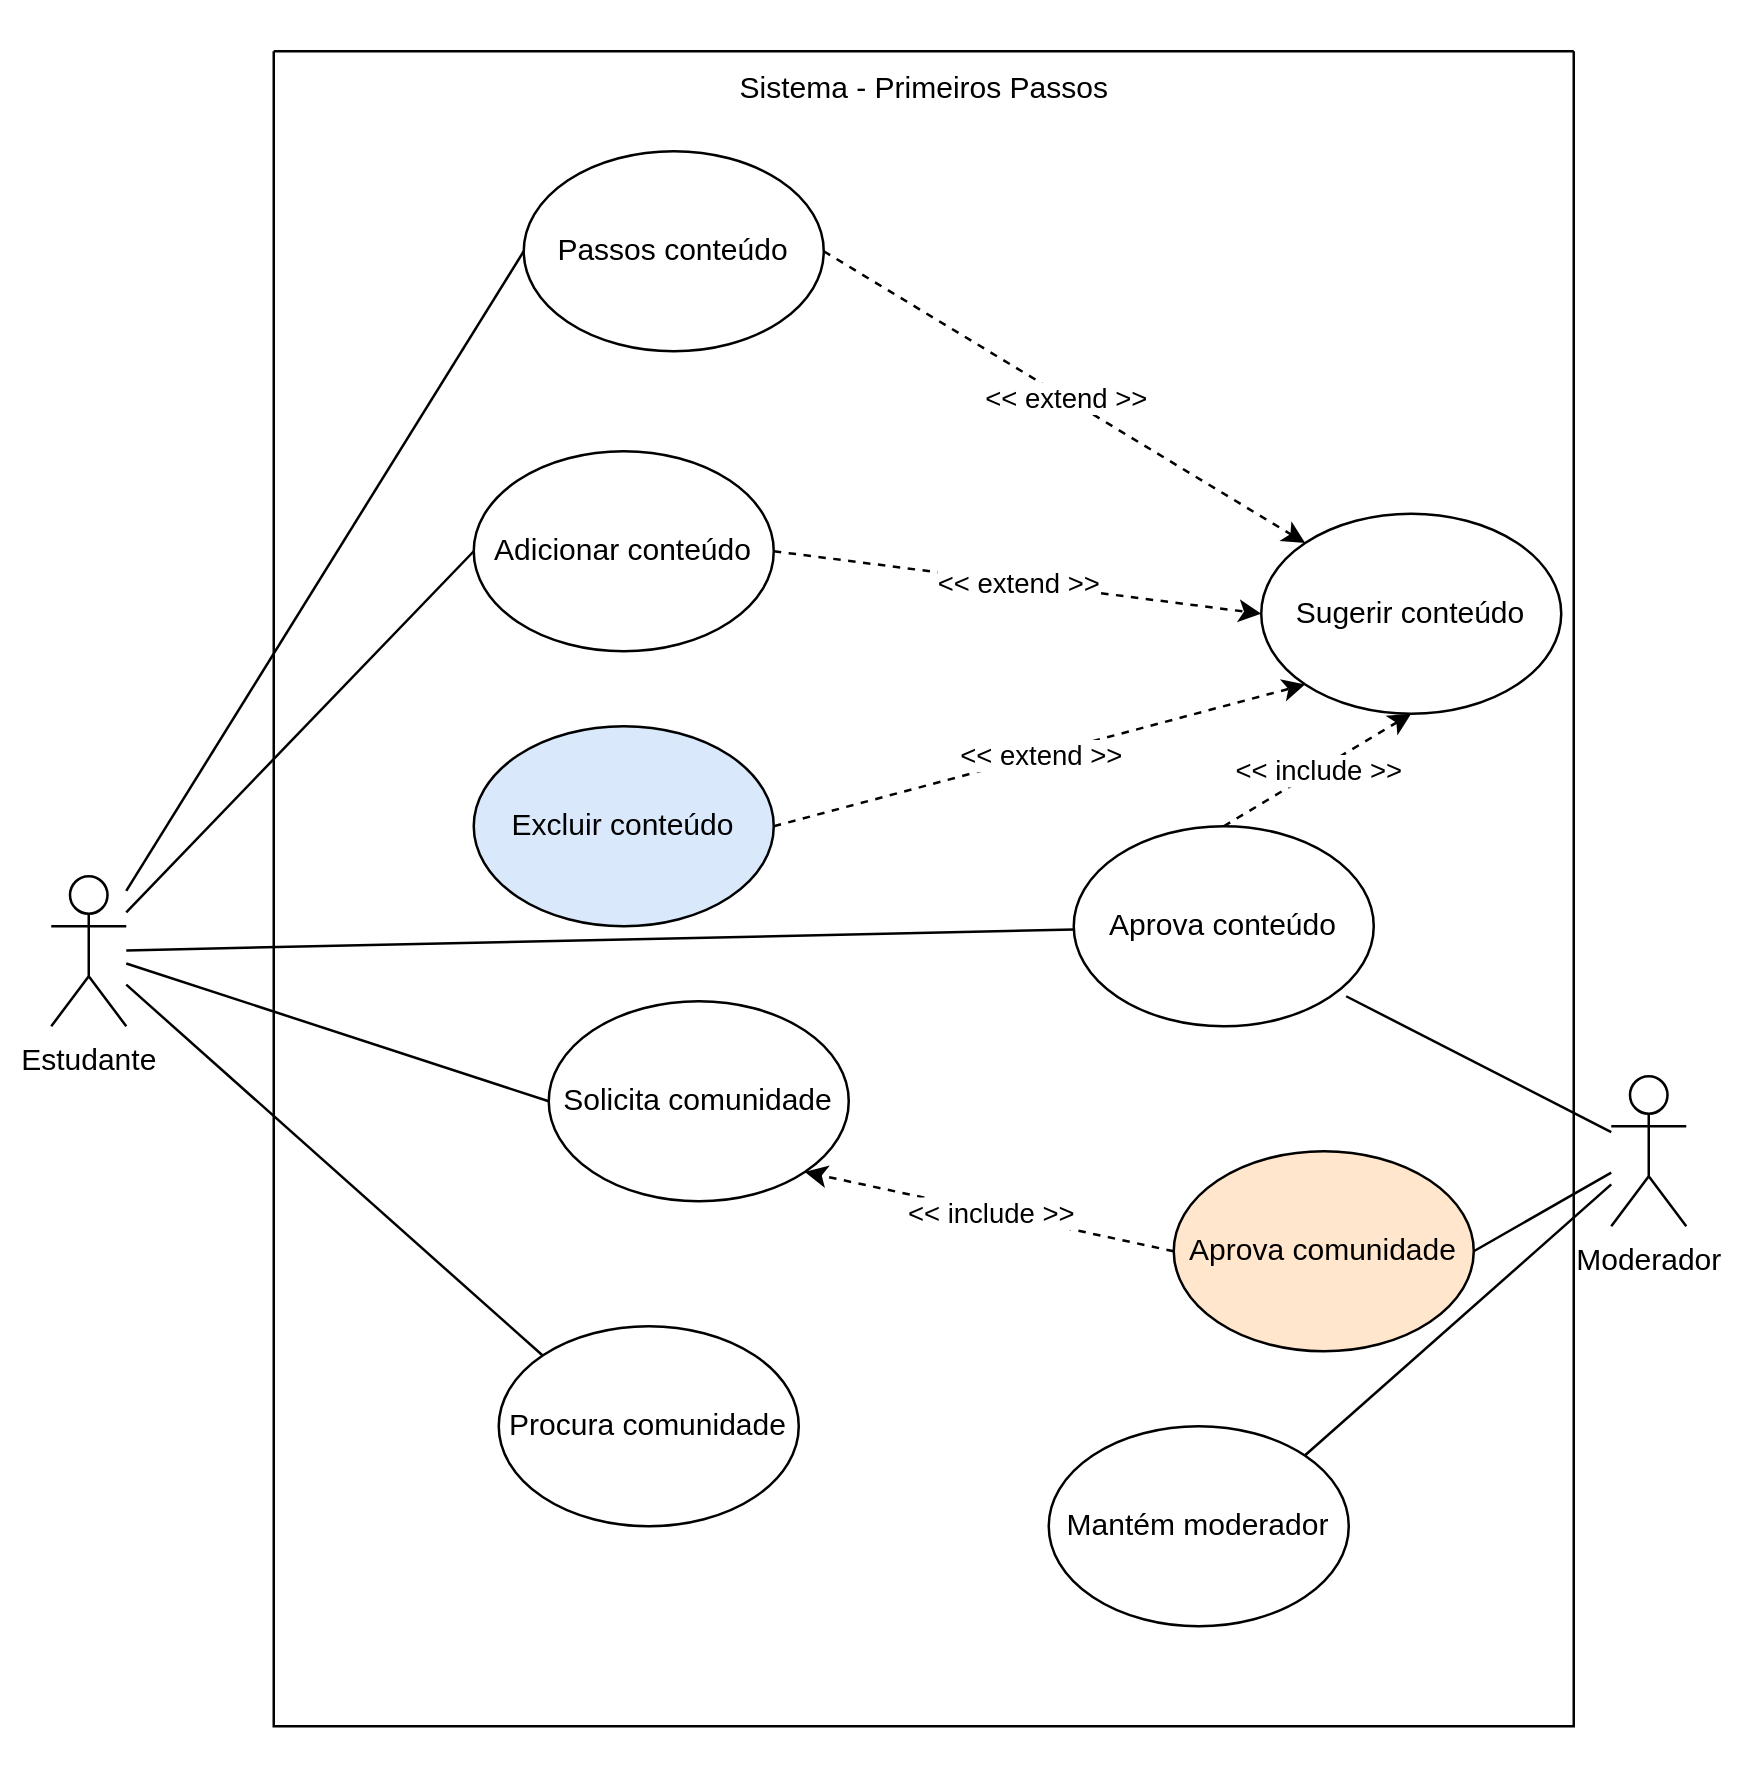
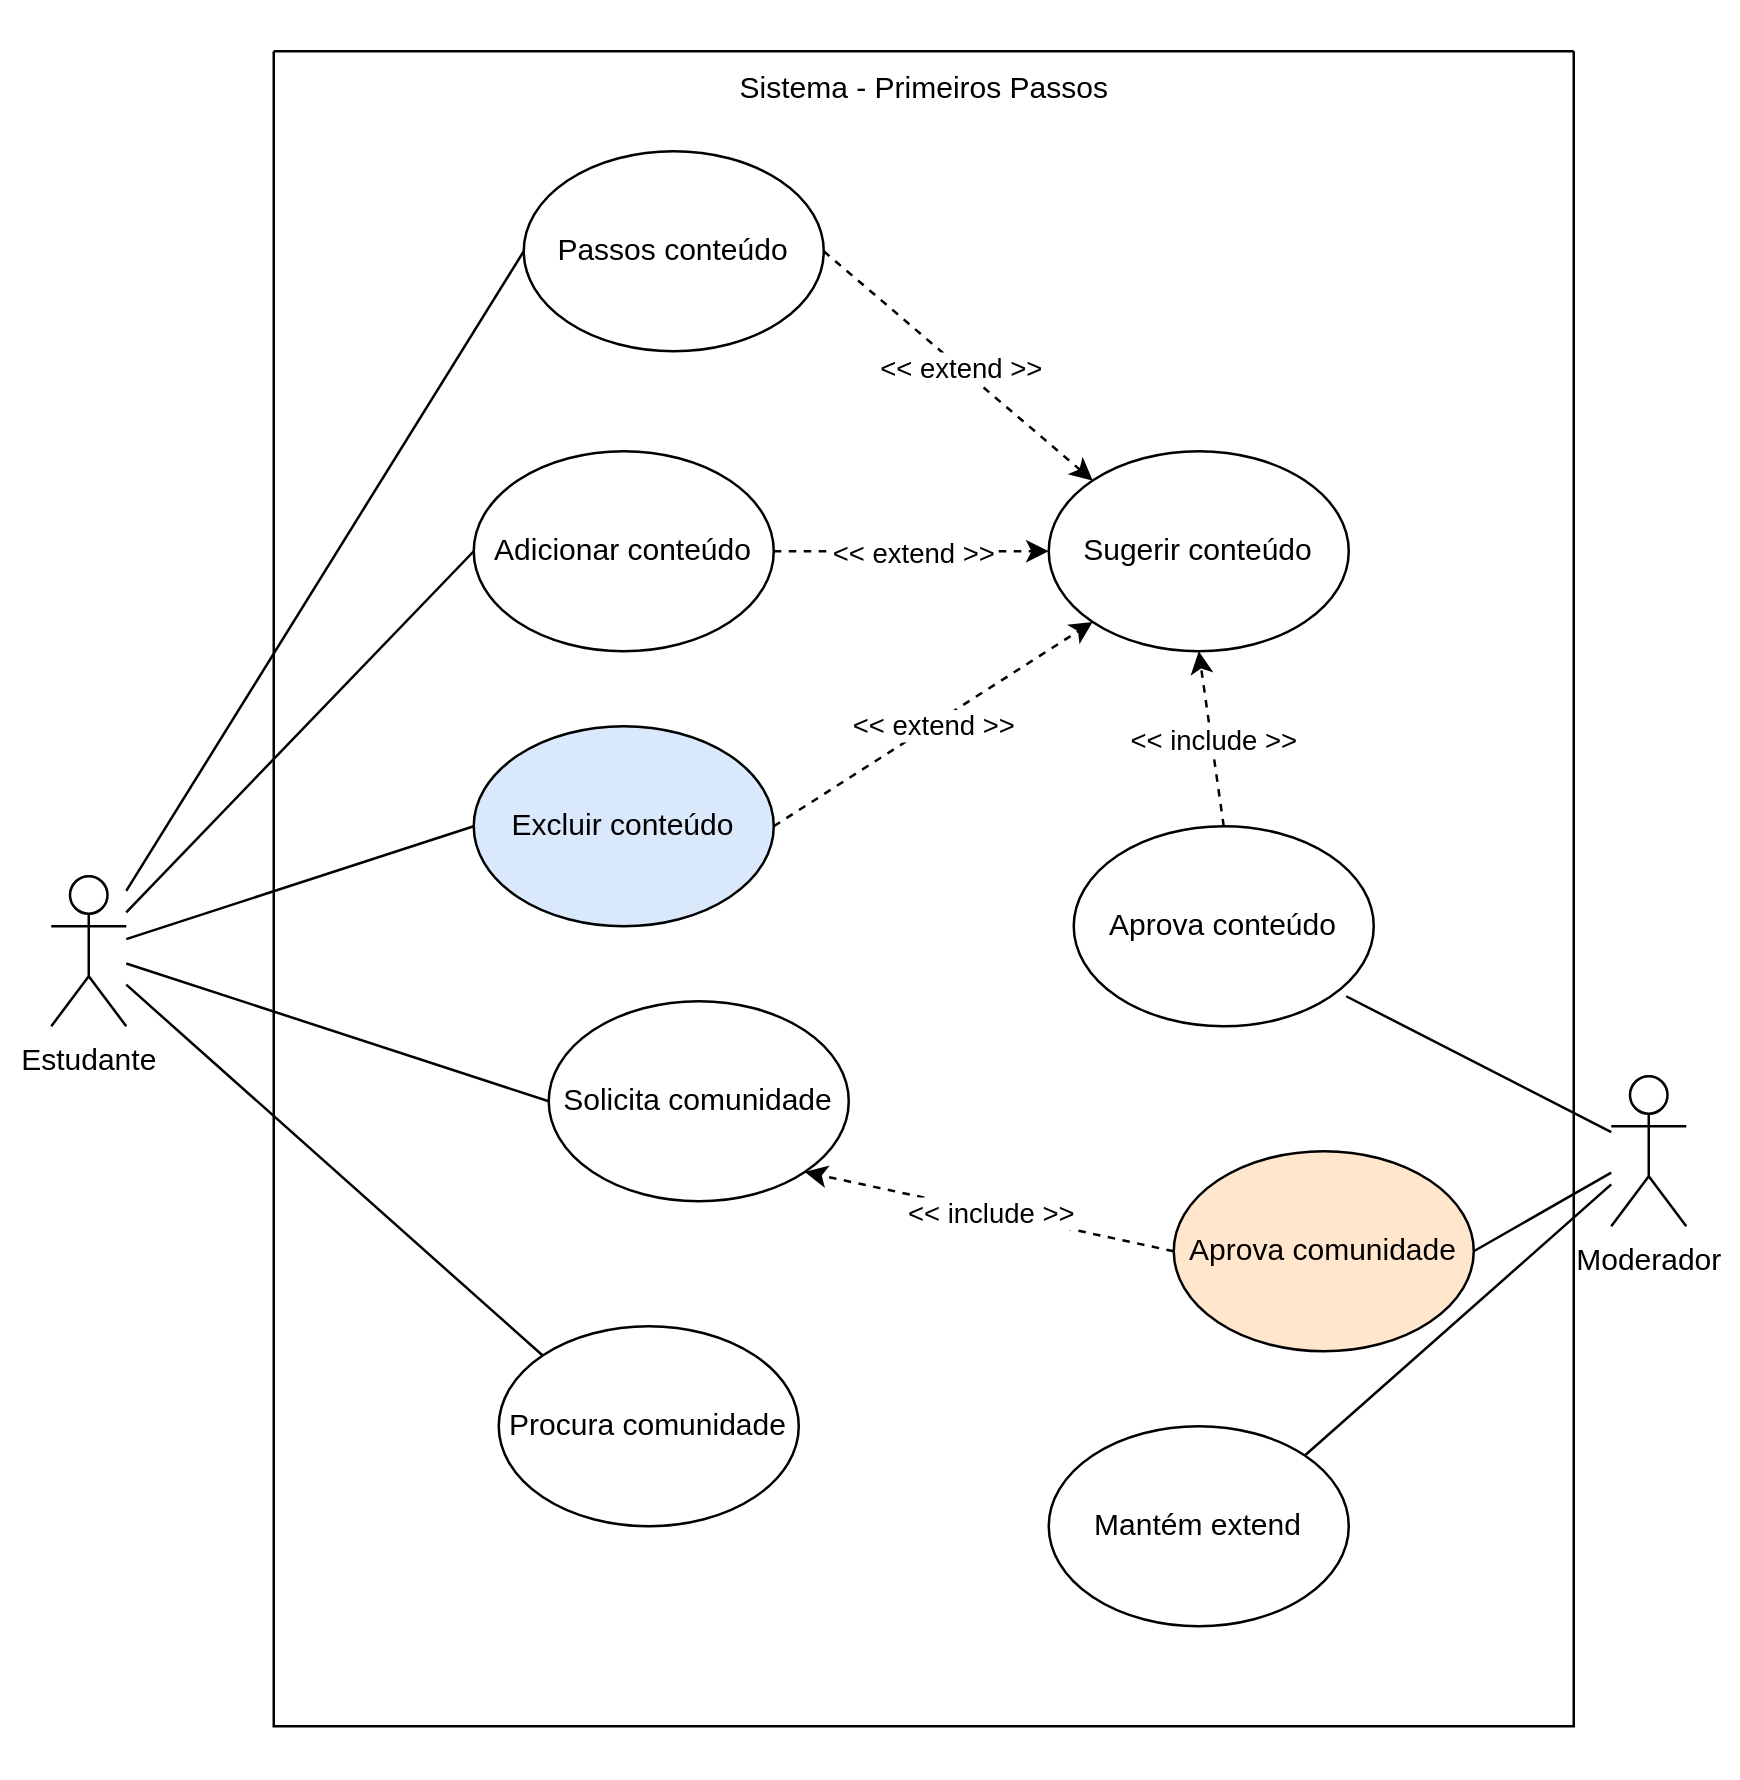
(1411, 614) -> (1199, 551)
(676, 938) -> (376, 858)
(1199, 1526) -> (1199, 1526)
